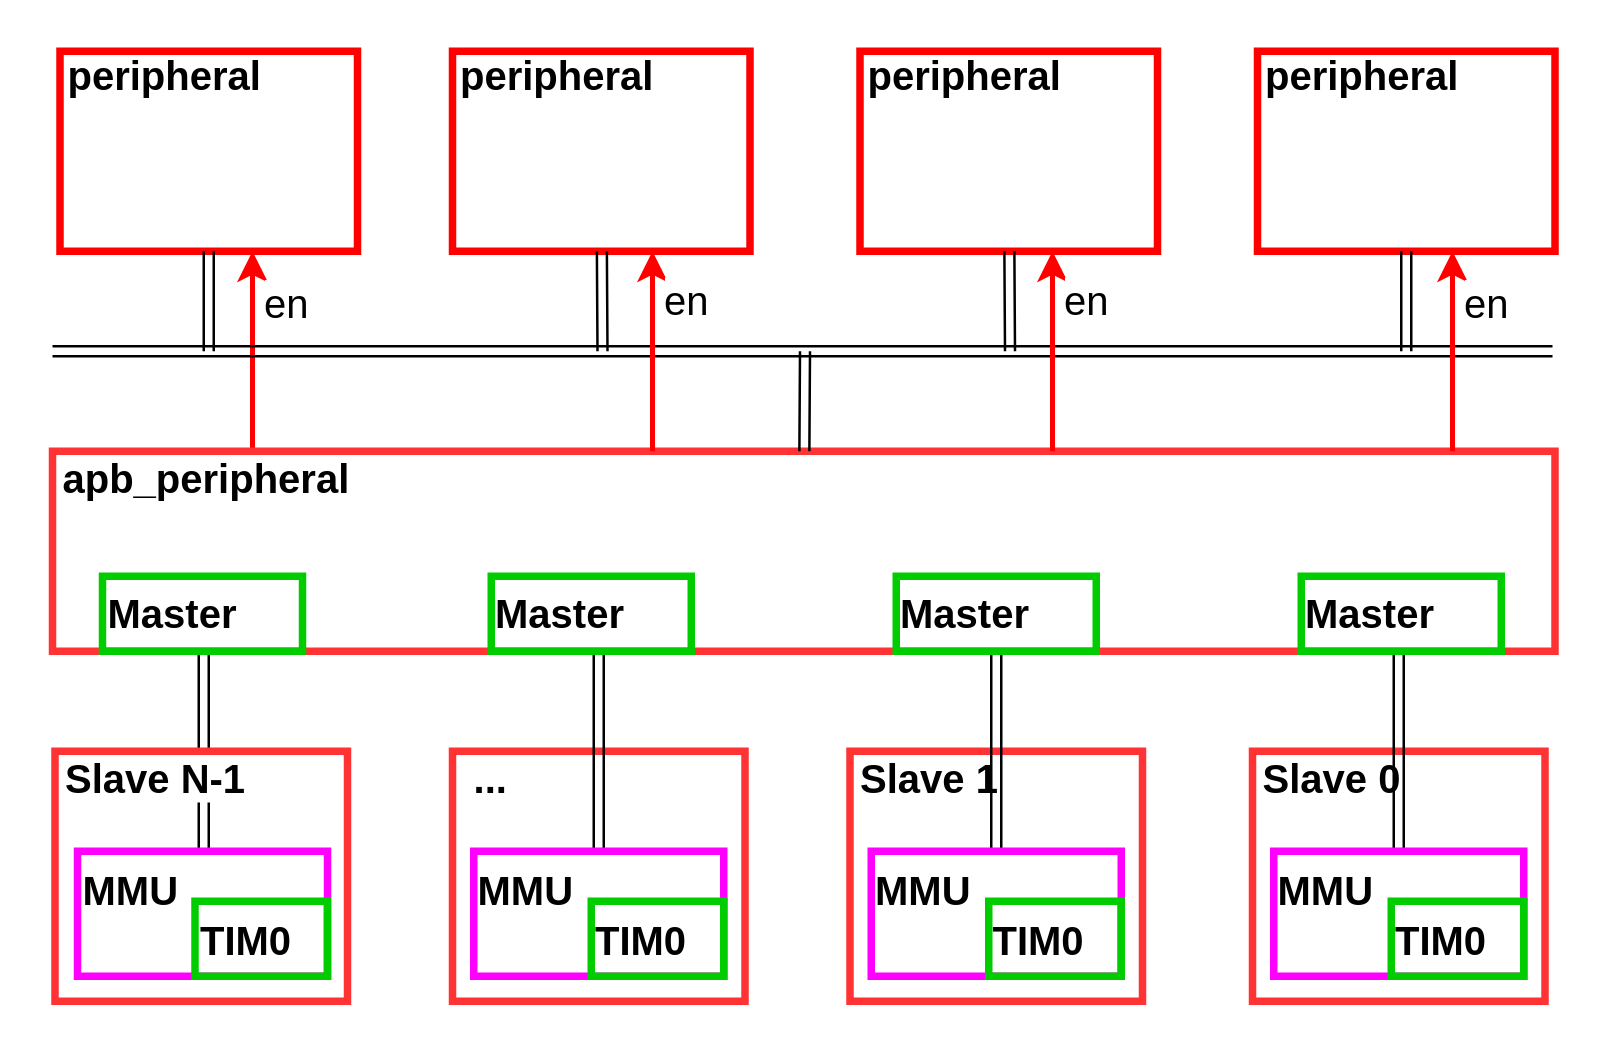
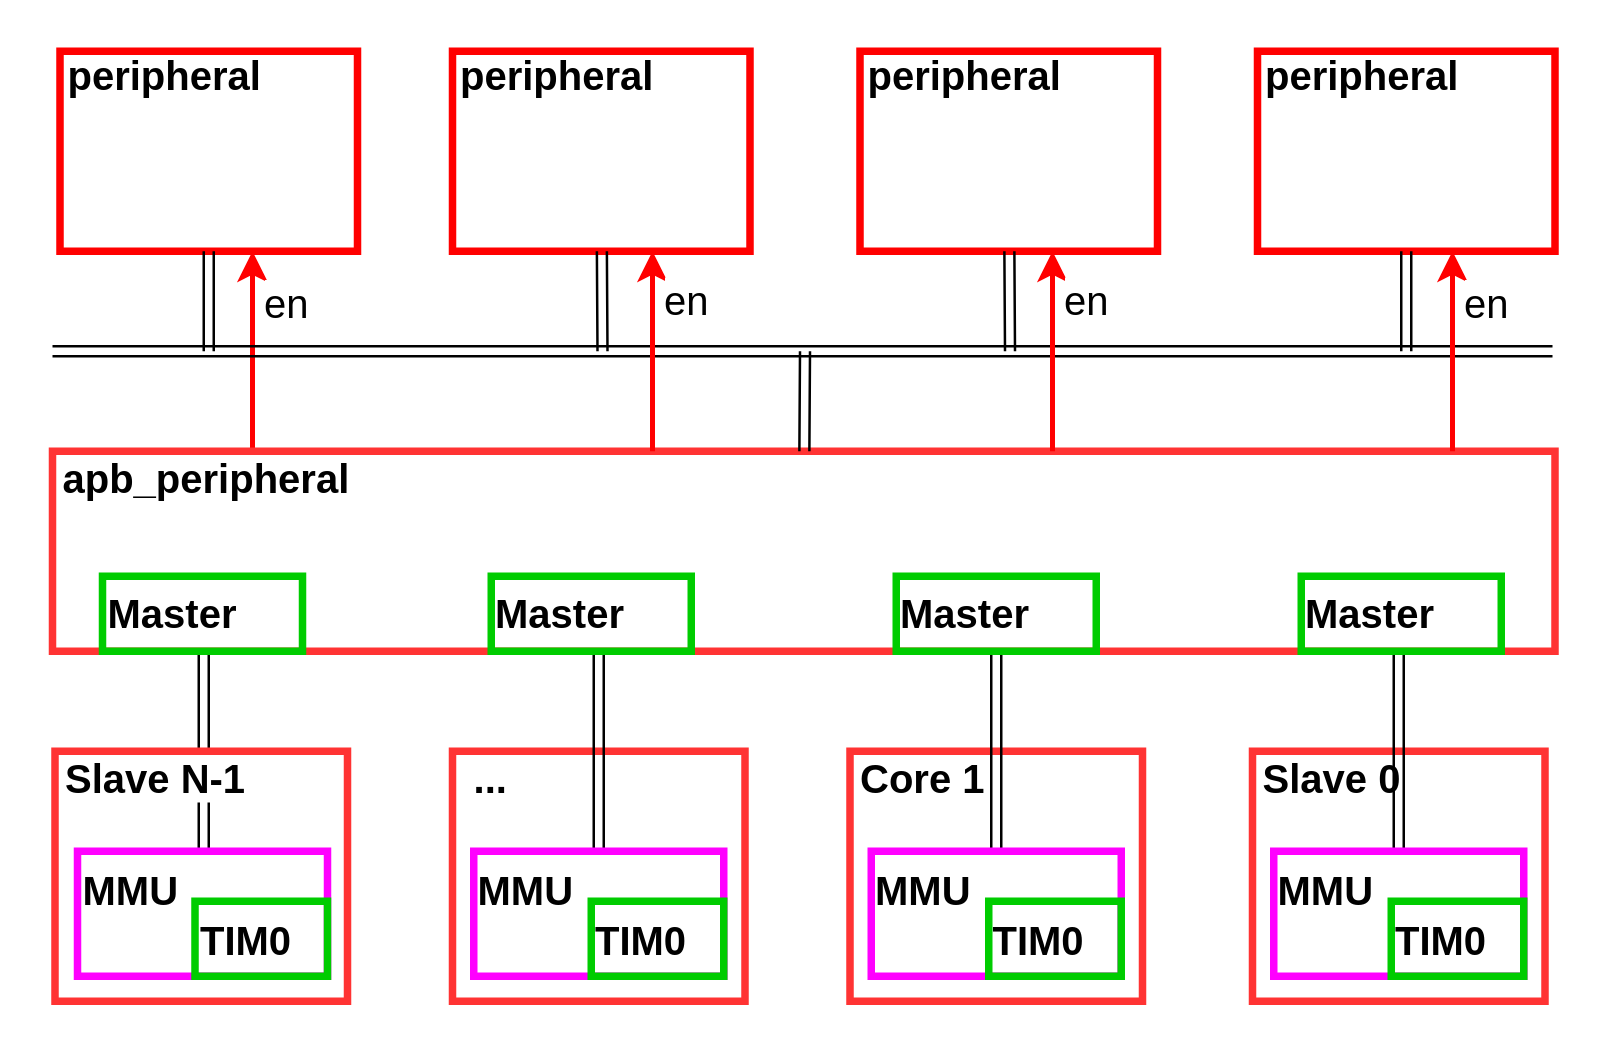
(929, 780) -> (923, 780)
